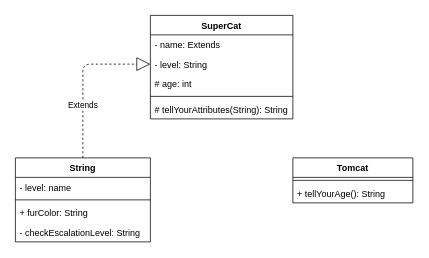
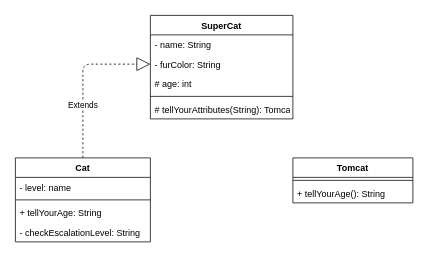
(189, 45) -> (185, 45)
(185, 65) -> (194, 65)
(236, 110) -> (237, 110)
(83, 168) -> (83, 168)
(59, 213) -> (65, 213)
